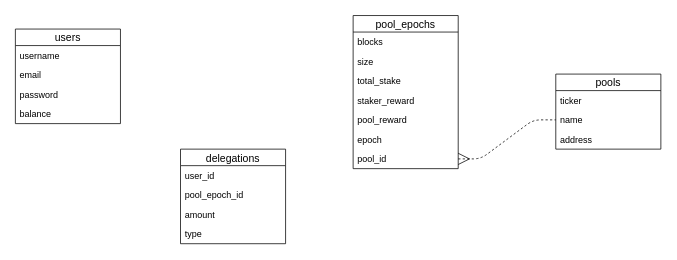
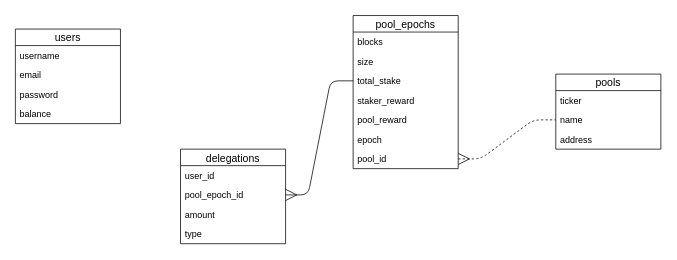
none -> (319, 138)
